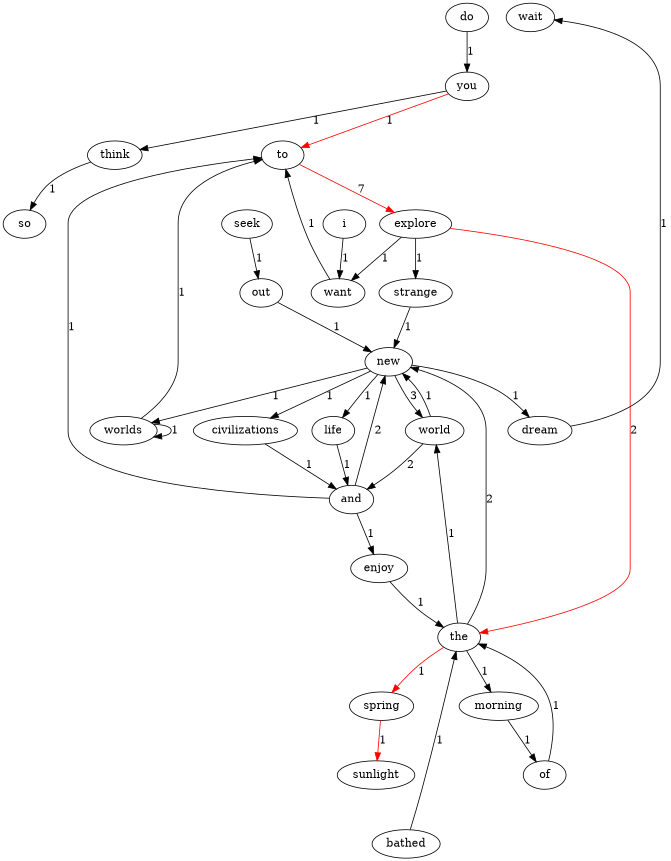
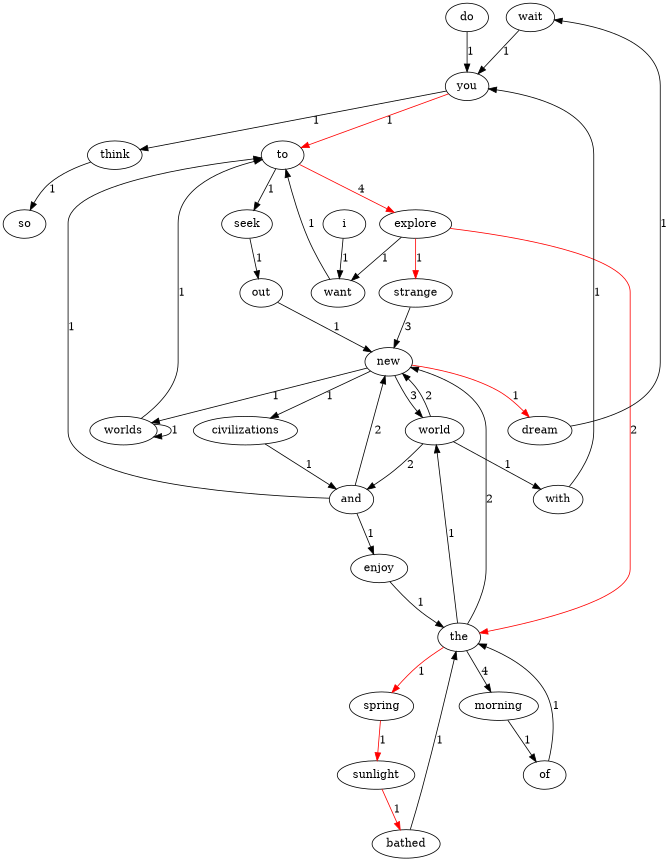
none -> (501, 49)
none -> (267, 186)
(362, 190) -> (362, 190)
(416, 255) -> (416, 255)
(408, 327) -> (408, 327)
(472, 379) -> (472, 379)
(429, 396) -> (429, 396)
(333, 431) -> none
none -> (558, 500)
(485, 672) -> (485, 672)
none -> (389, 806)
